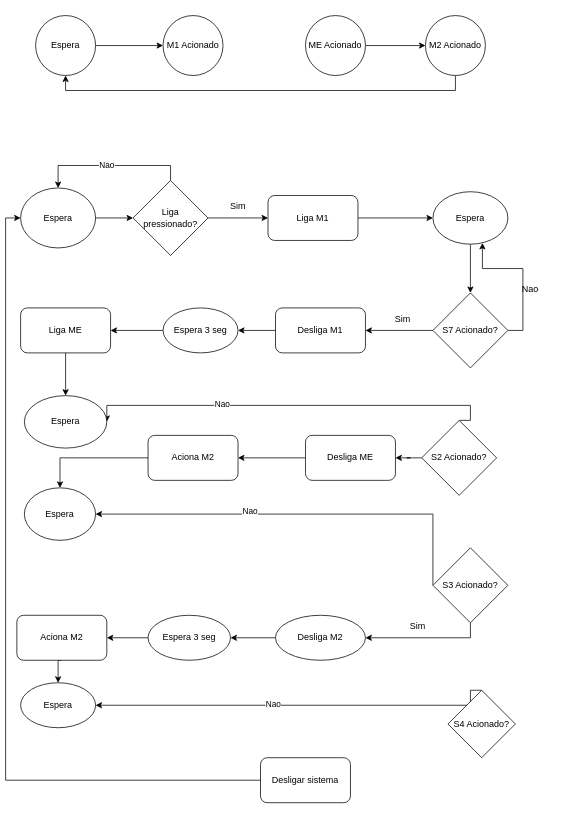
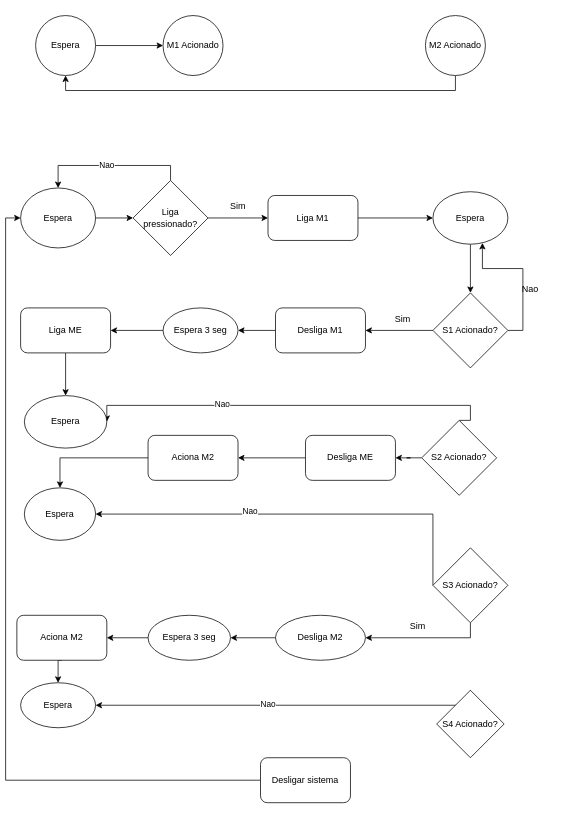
(336, 45) -> none
(393, 45) -> none
(471, 330) -> (471, 330)
(482, 724) -> (471, 724)
